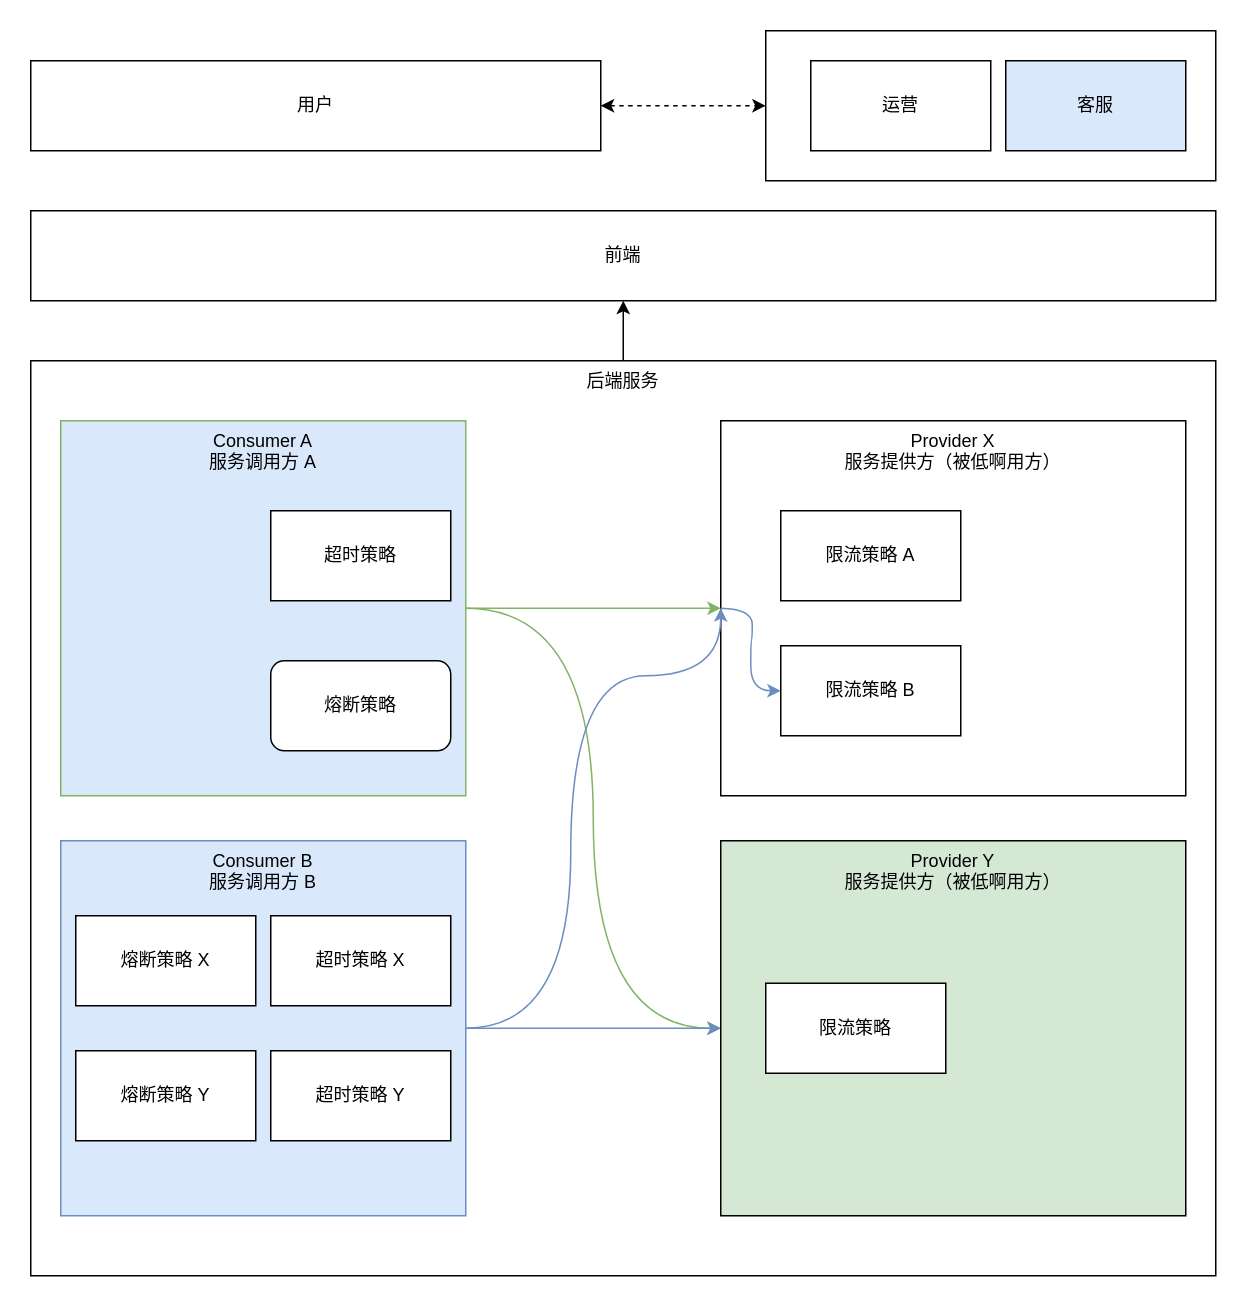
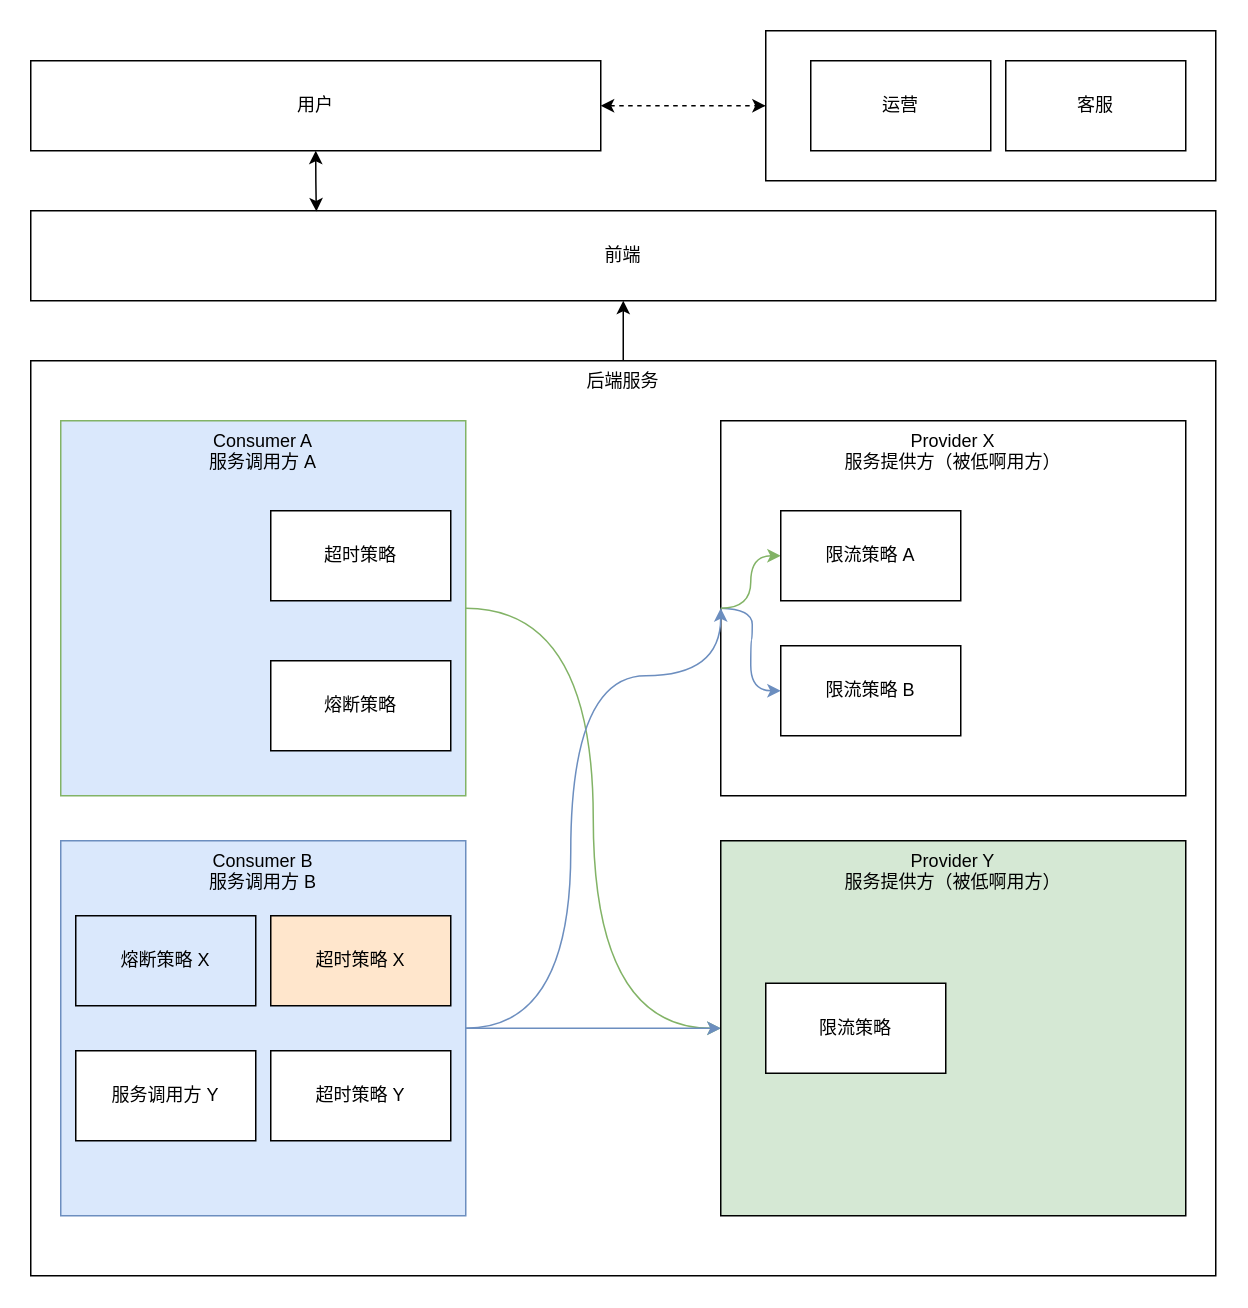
(1096, 106) -> (1096, 106)
none -> (316, 181)
none -> (751, 581)
(595, 608) -> none
(361, 706) -> (361, 706)
(166, 961) -> (166, 961)
(361, 961) -> (361, 961)
(166, 1096) -> (166, 1096)
